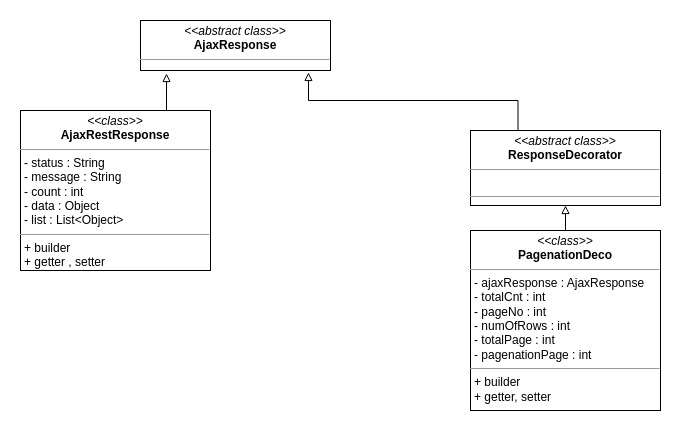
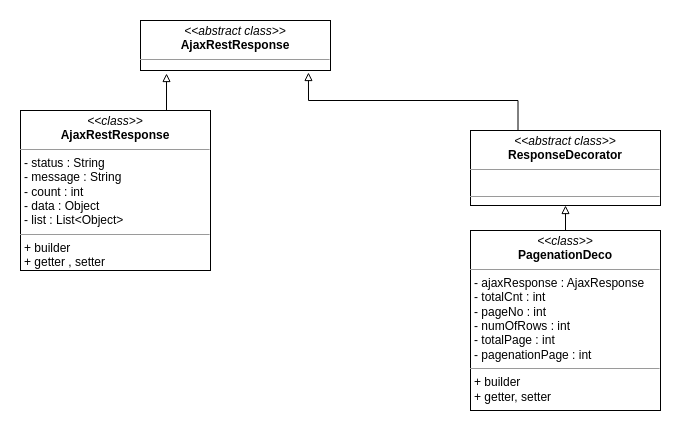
(198, 35) -> (198, 35)
